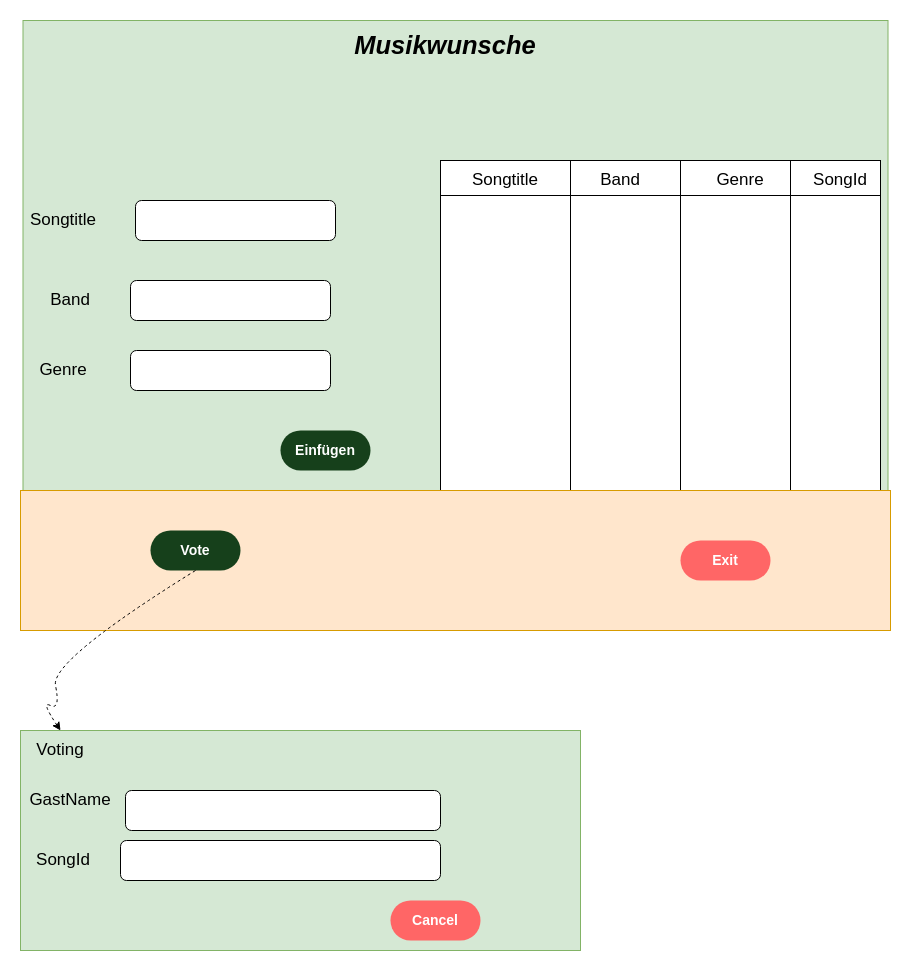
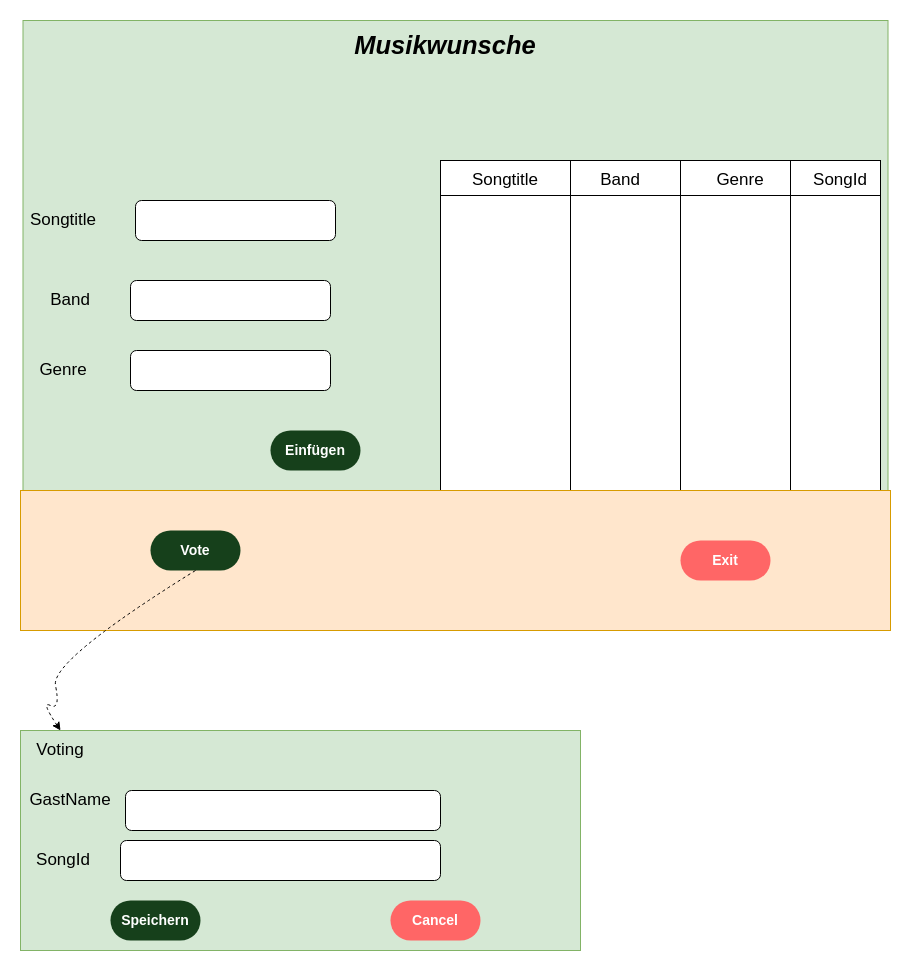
(326, 451) -> (316, 451)
none -> (156, 921)
